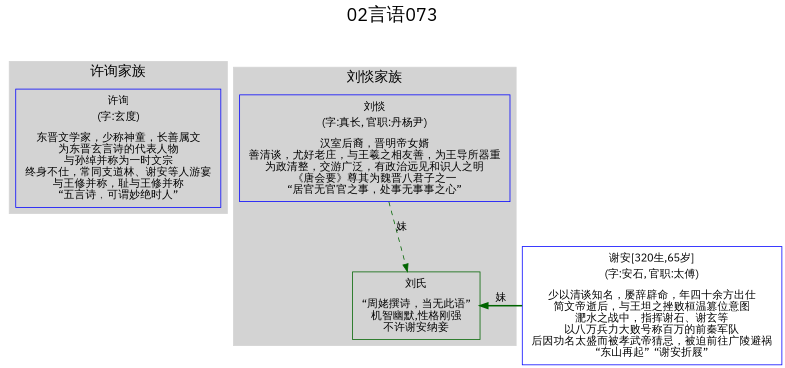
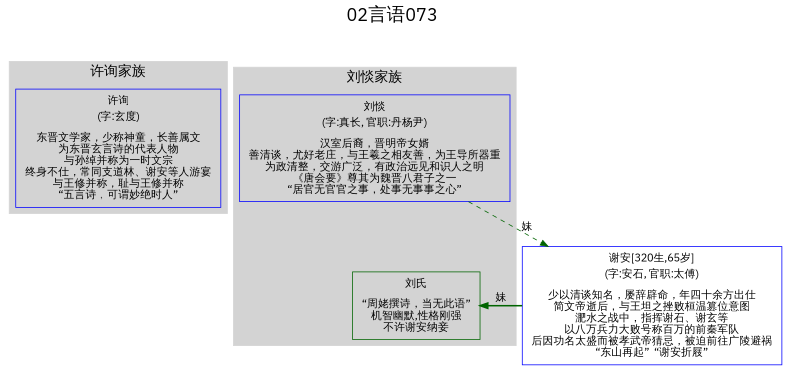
(397, 233) -> (505, 222)
